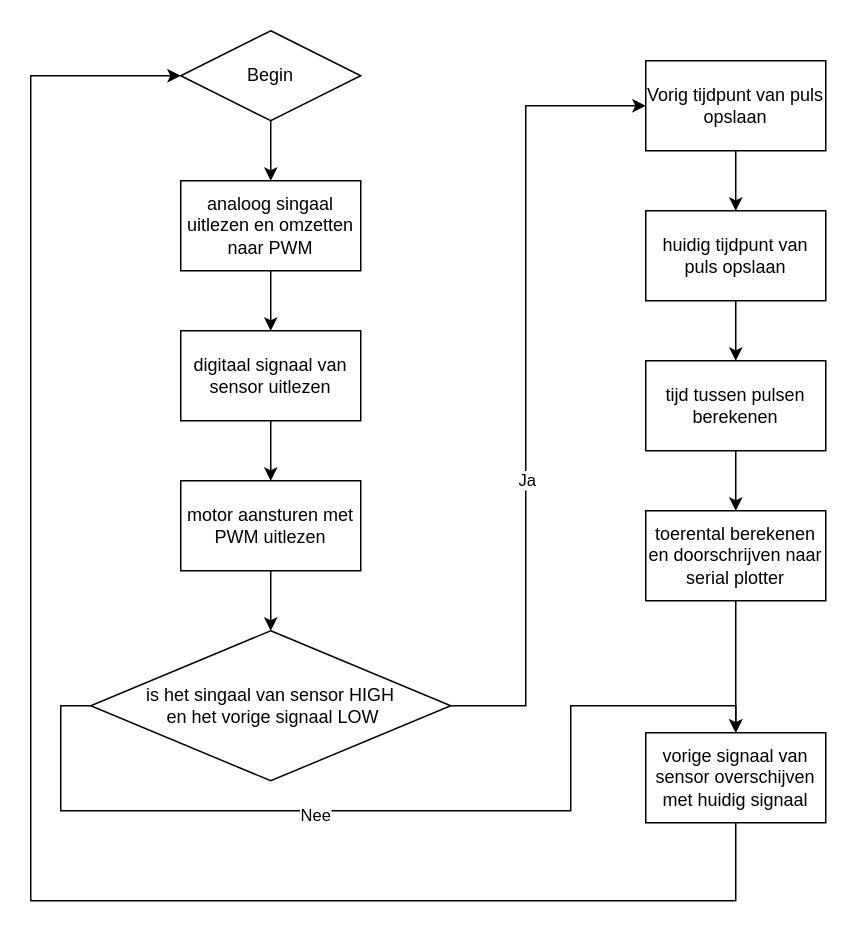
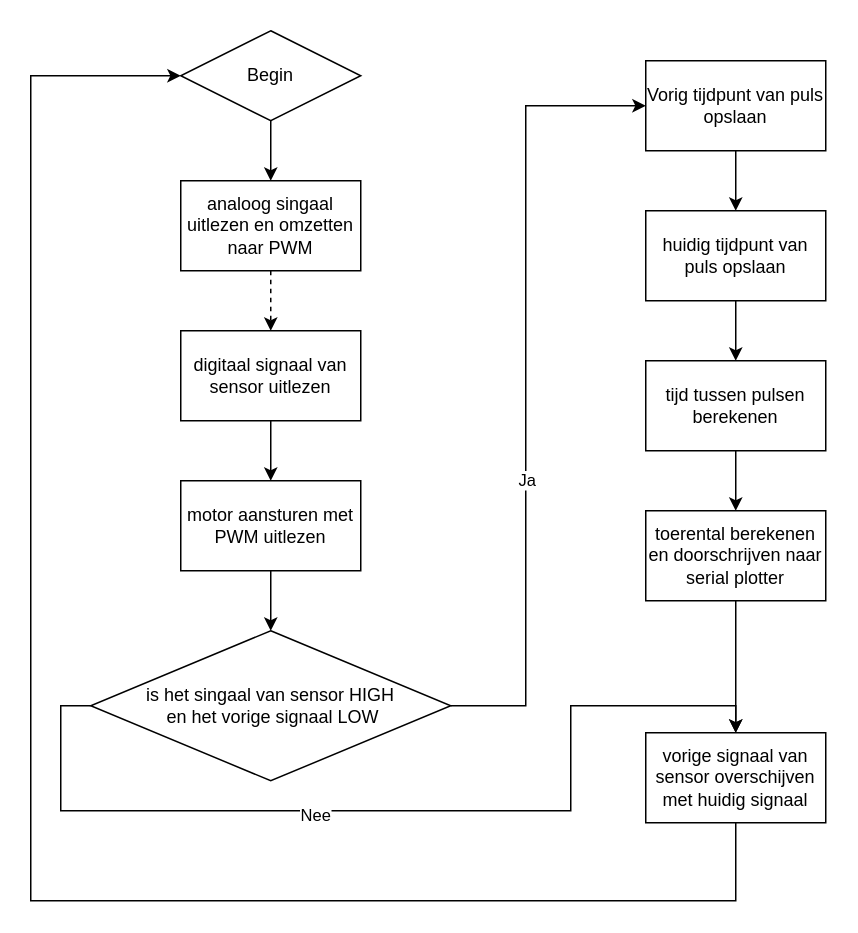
(271, 295) -> (271, 295)
